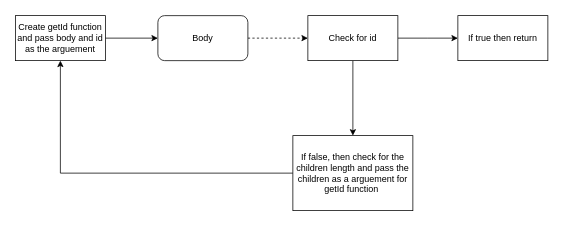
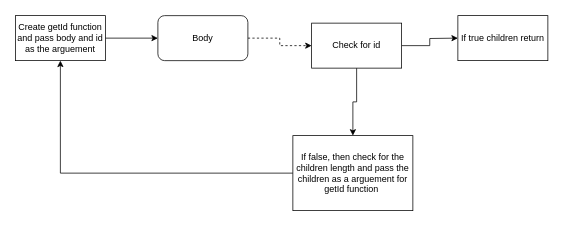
(353, 38) -> (357, 45)
(503, 38) -> (503, 38)
